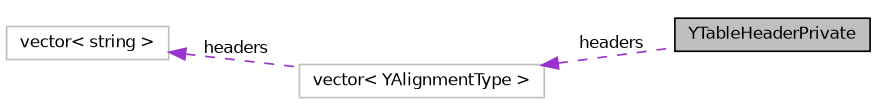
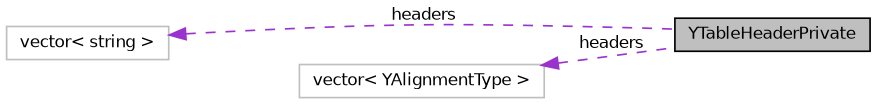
(242, 61) -> (430, 25)
